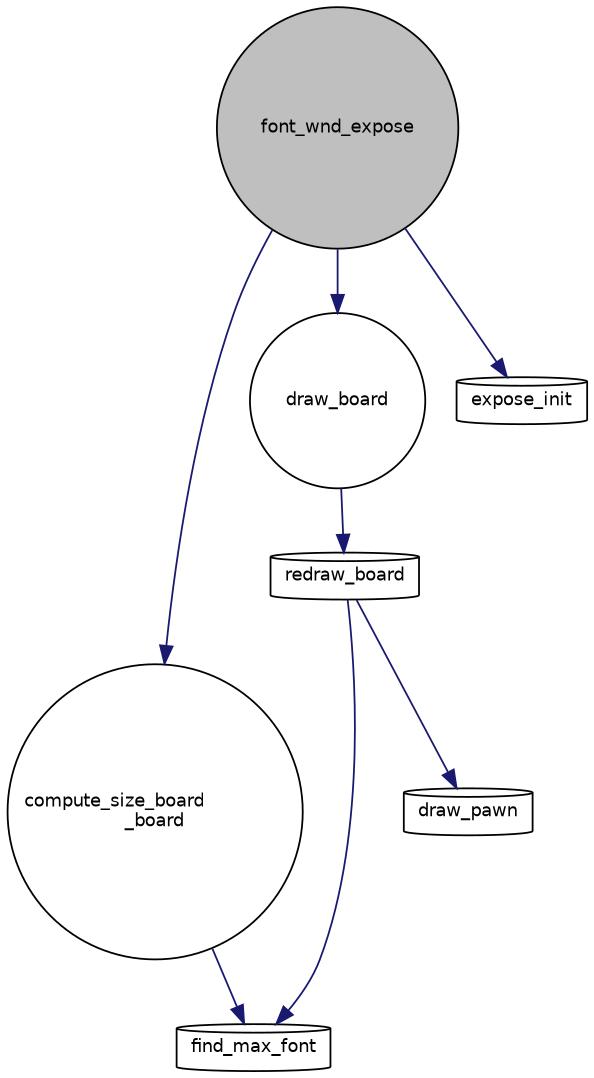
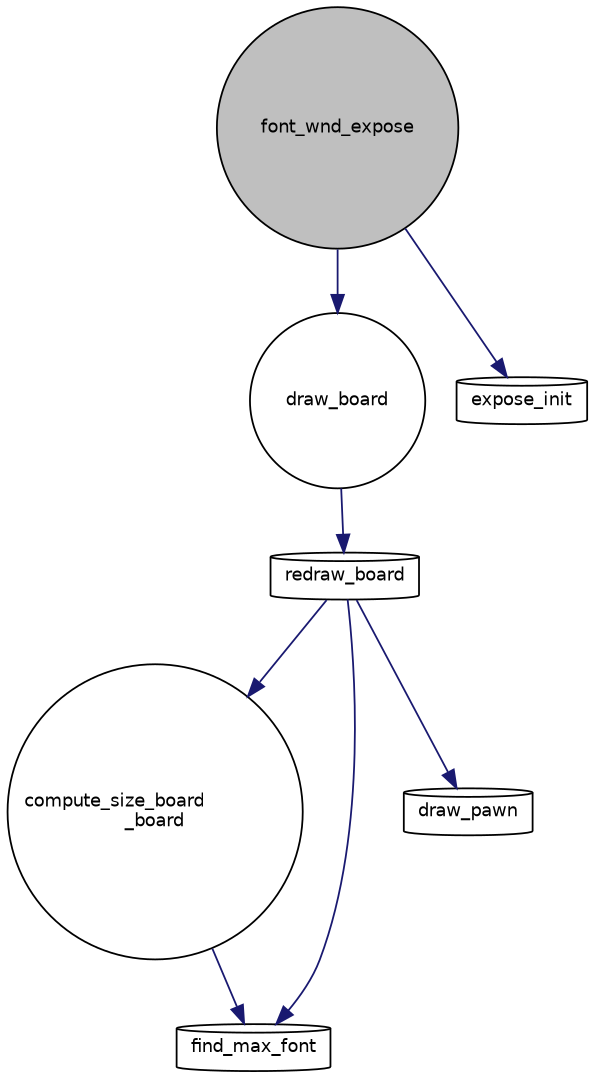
(200, 433) -> (293, 641)
